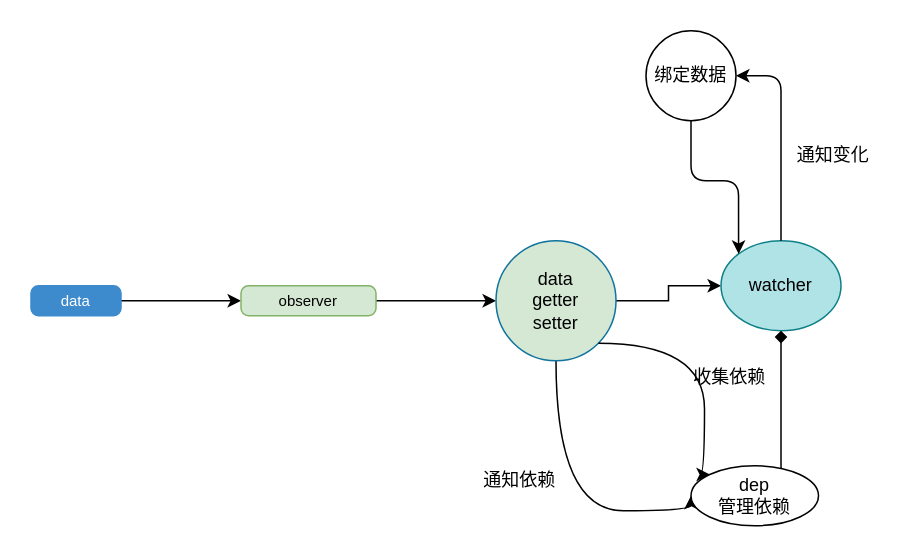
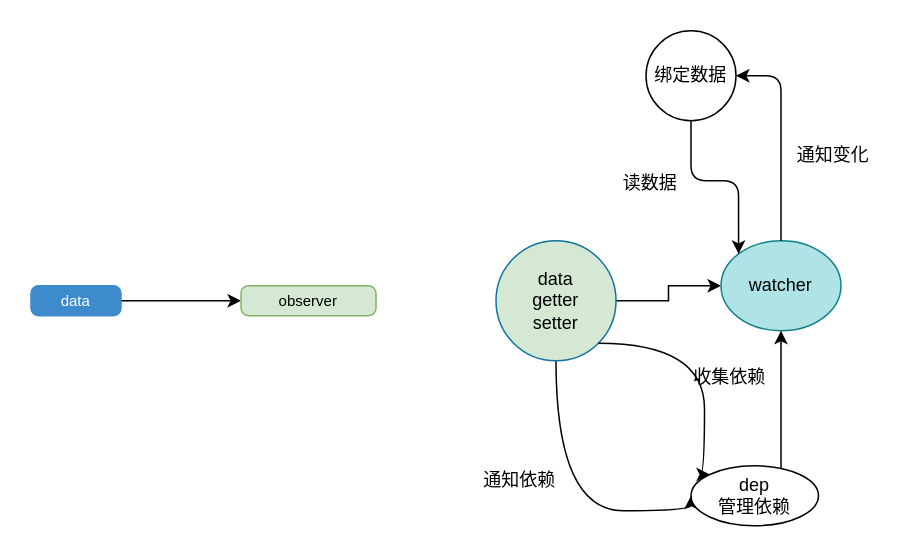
none -> (658, 184)
(431, 301) -> none
(781, 343) -> (781, 342)
